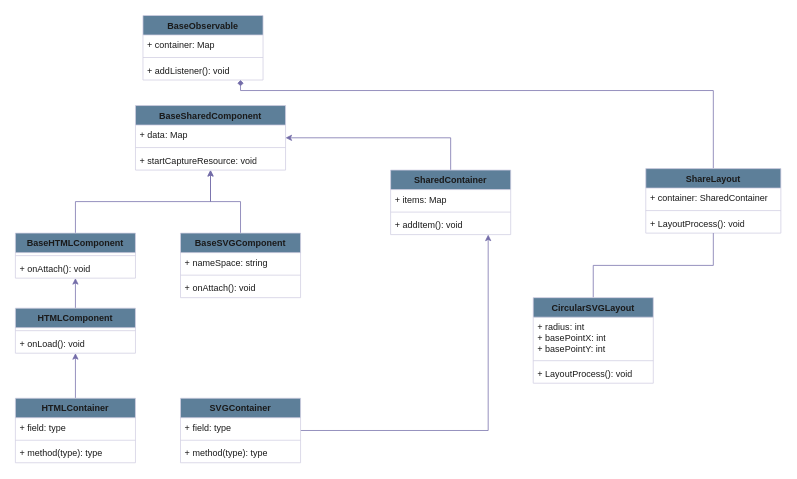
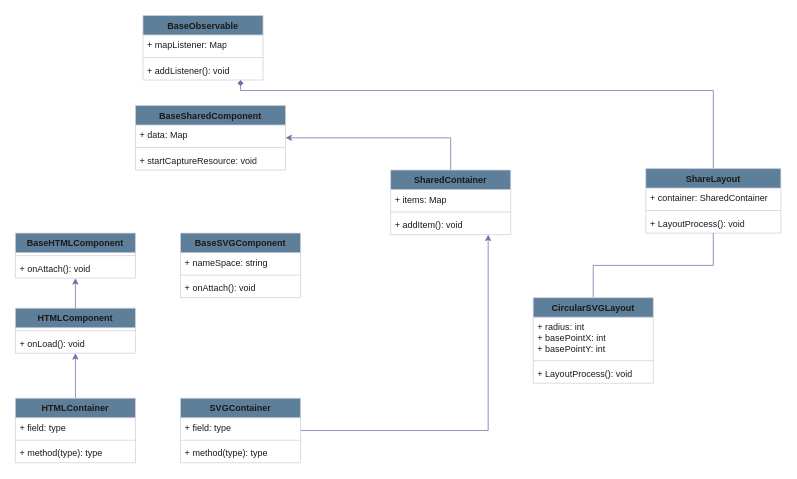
(183, 46) -> (188, 46)
(126, 201) -> none
(240, 203) -> none
